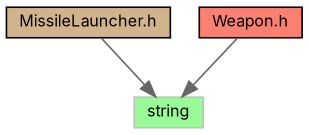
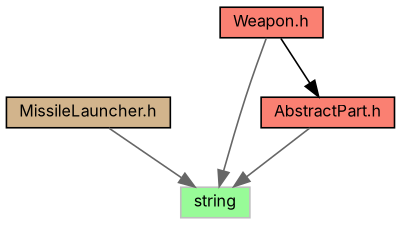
none -> (328, 112)
